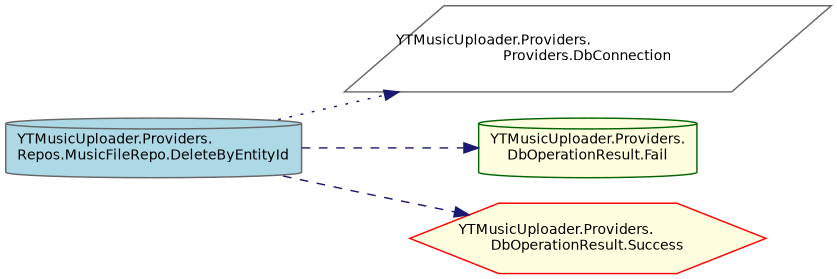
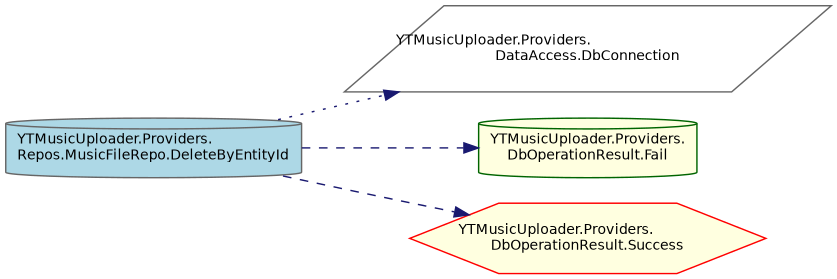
(588, 49) -> (588, 49)
